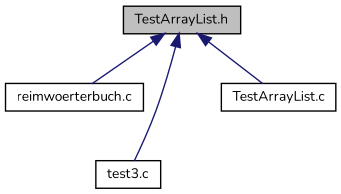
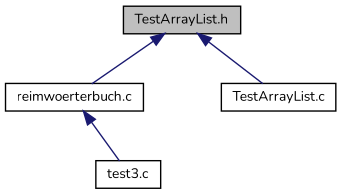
(158, 105) -> (106, 142)
